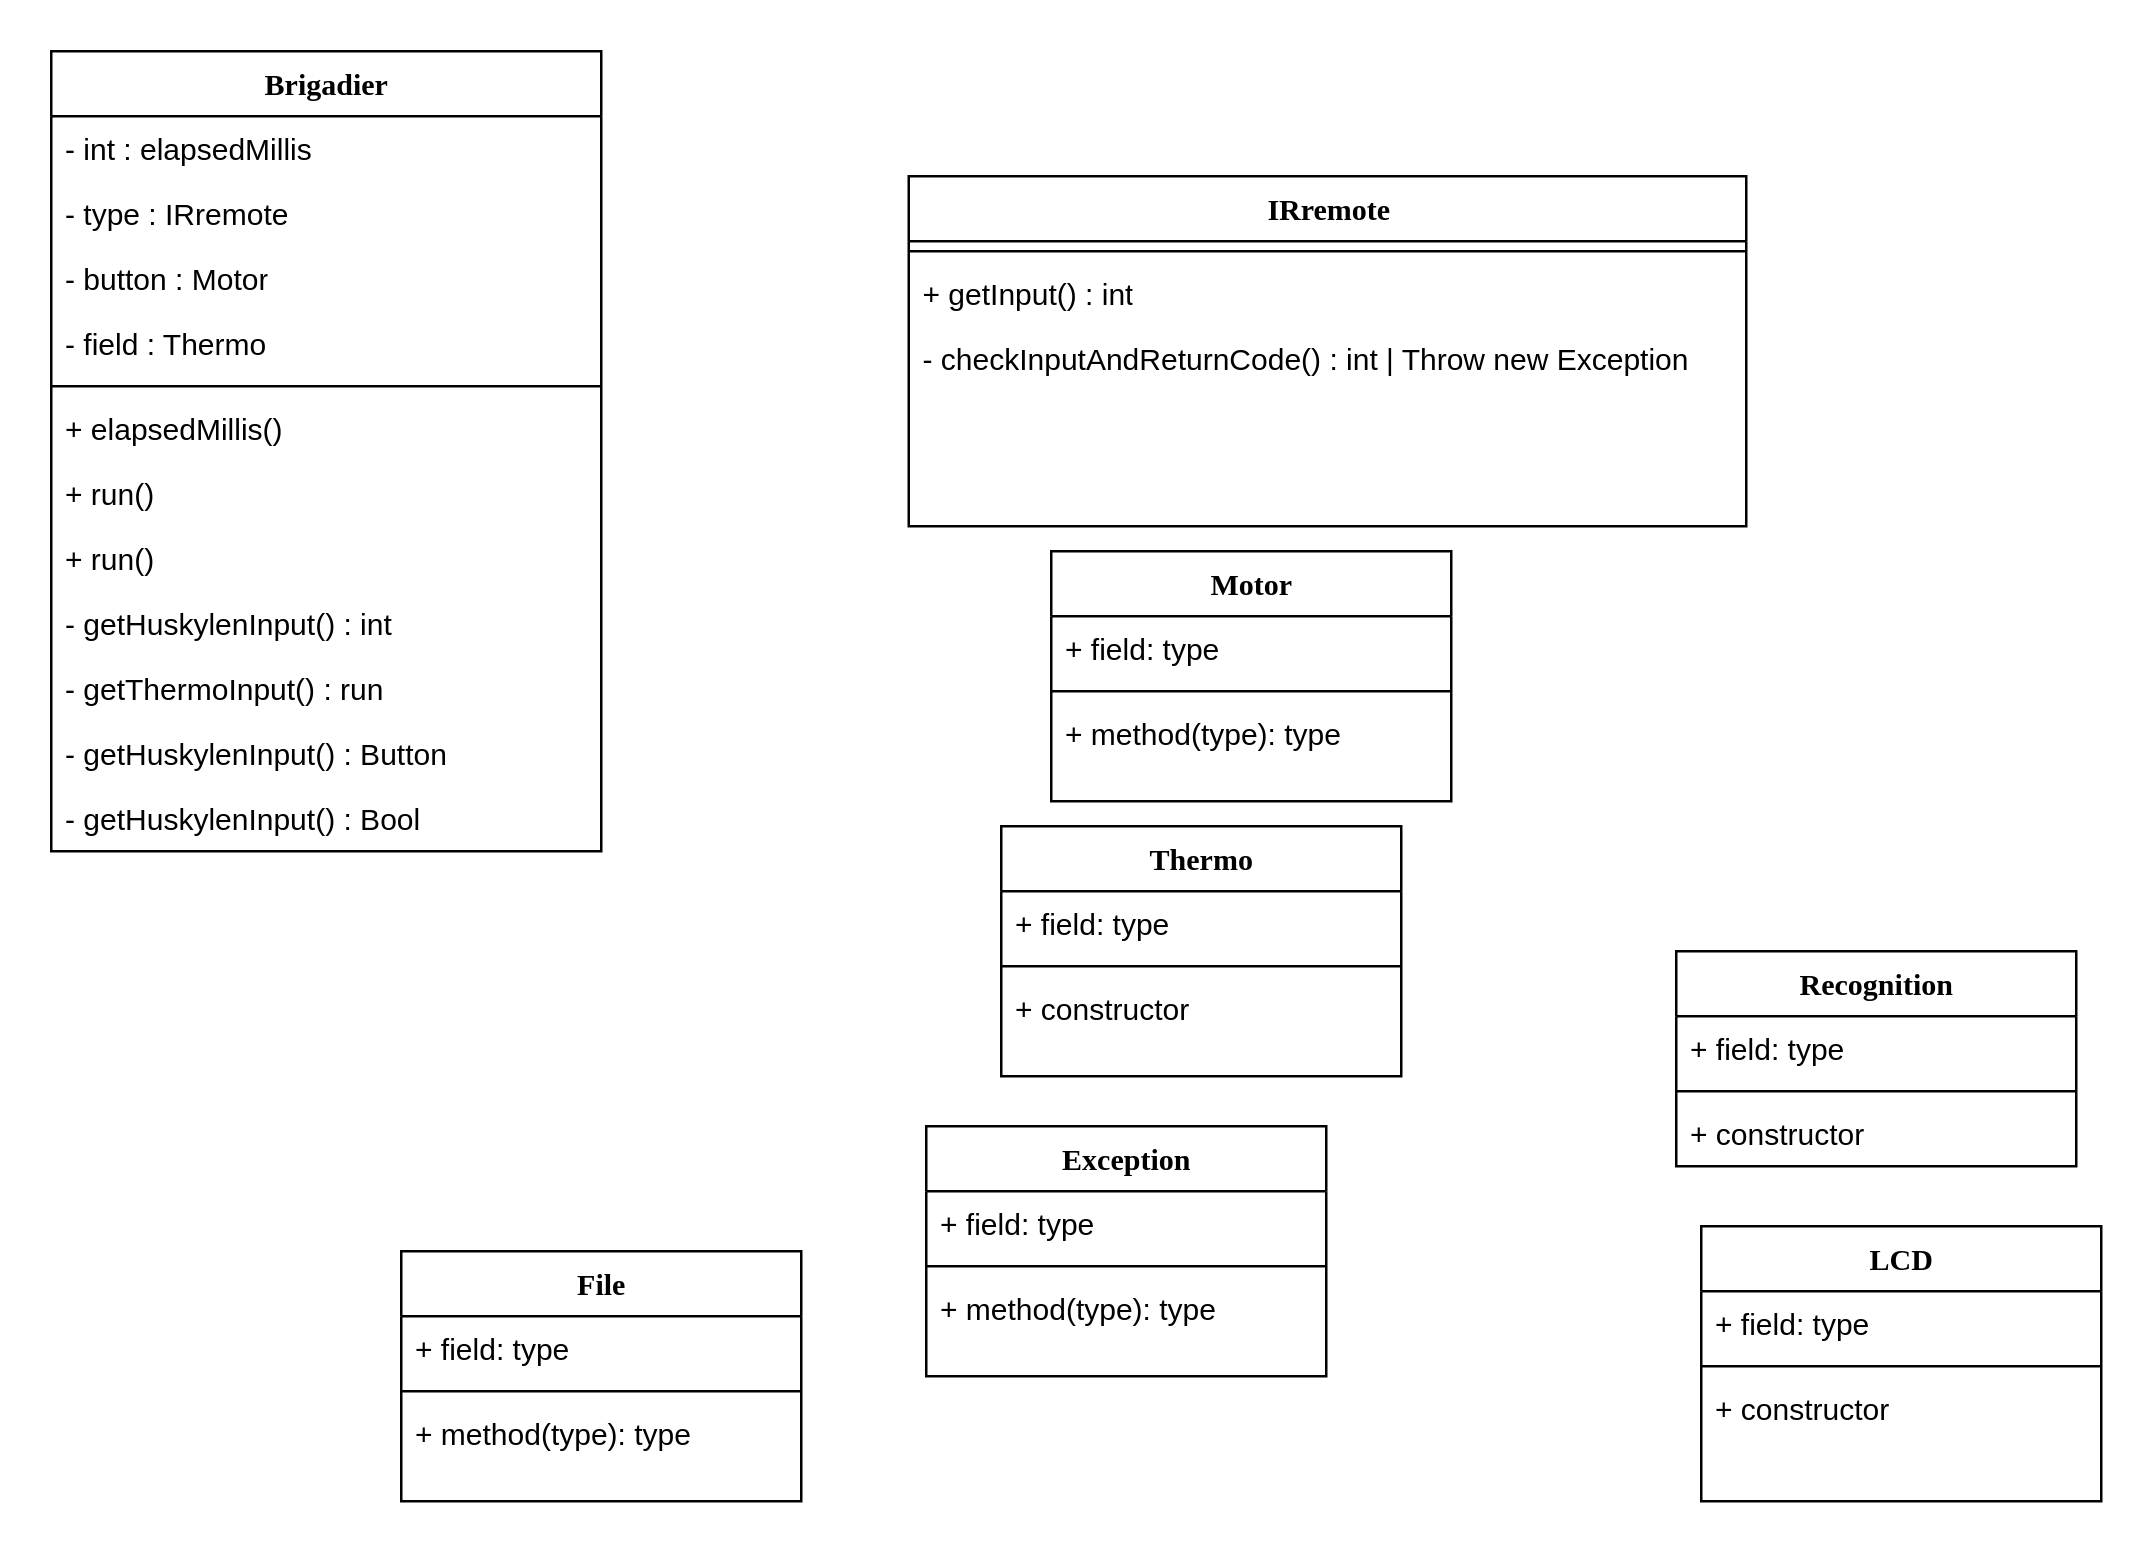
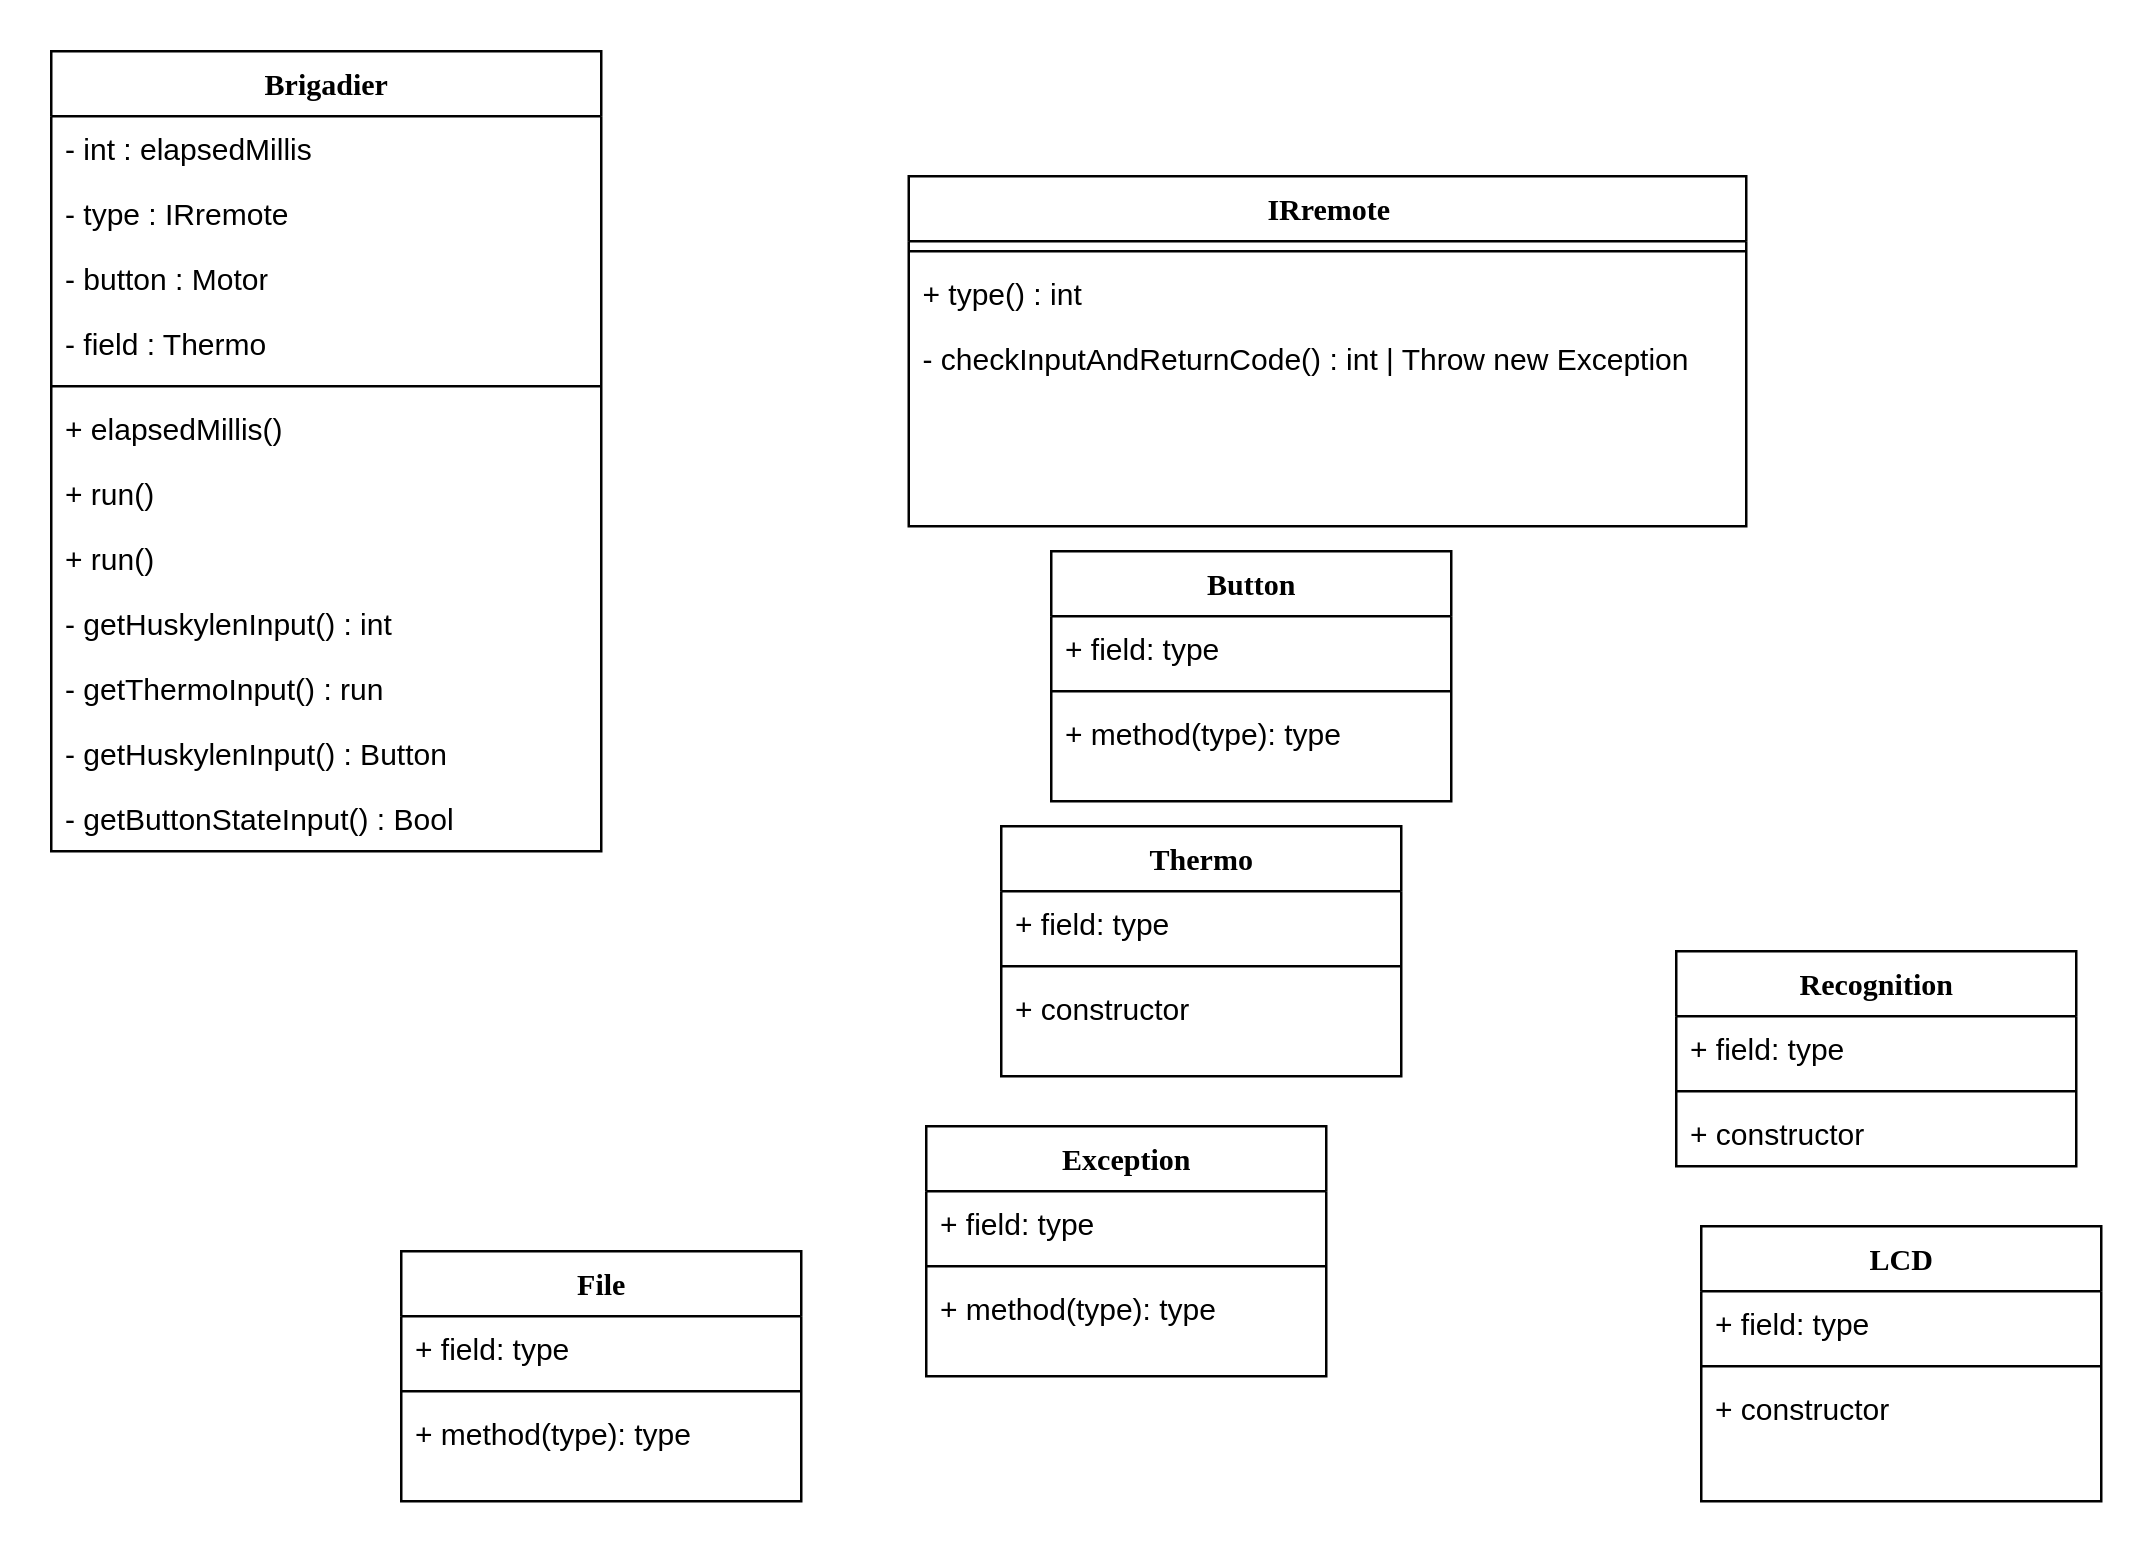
(1055, 297) -> (1022, 297)
(1253, 587) -> (1253, 587)
(270, 822) -> (299, 822)
